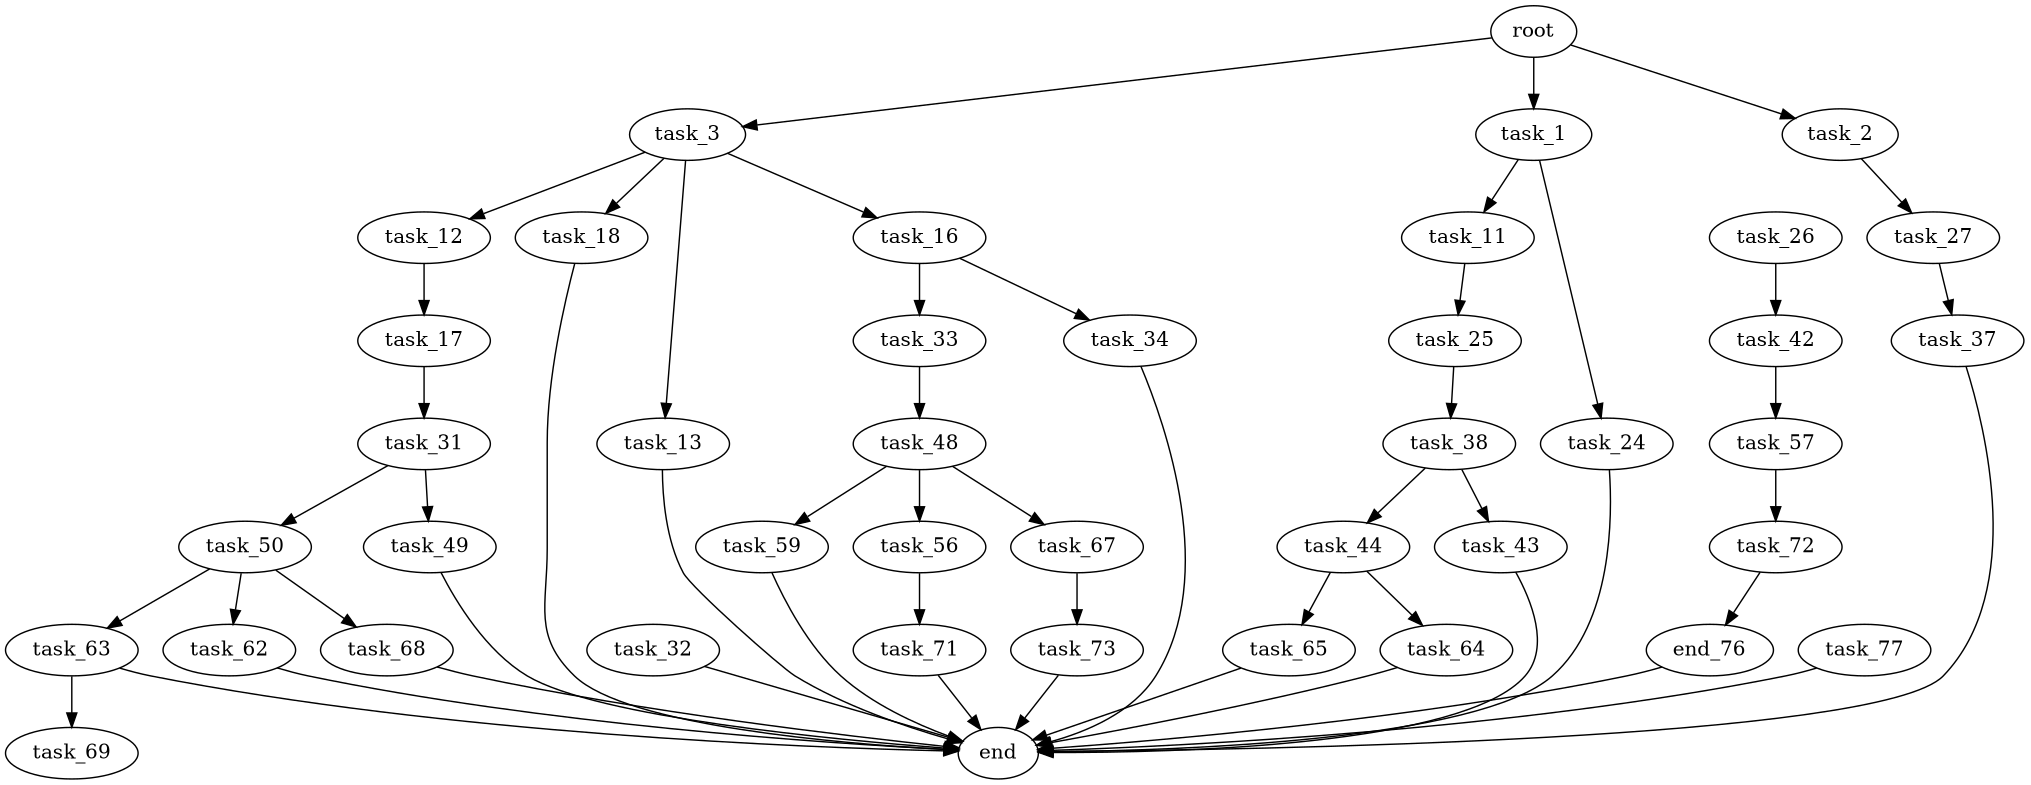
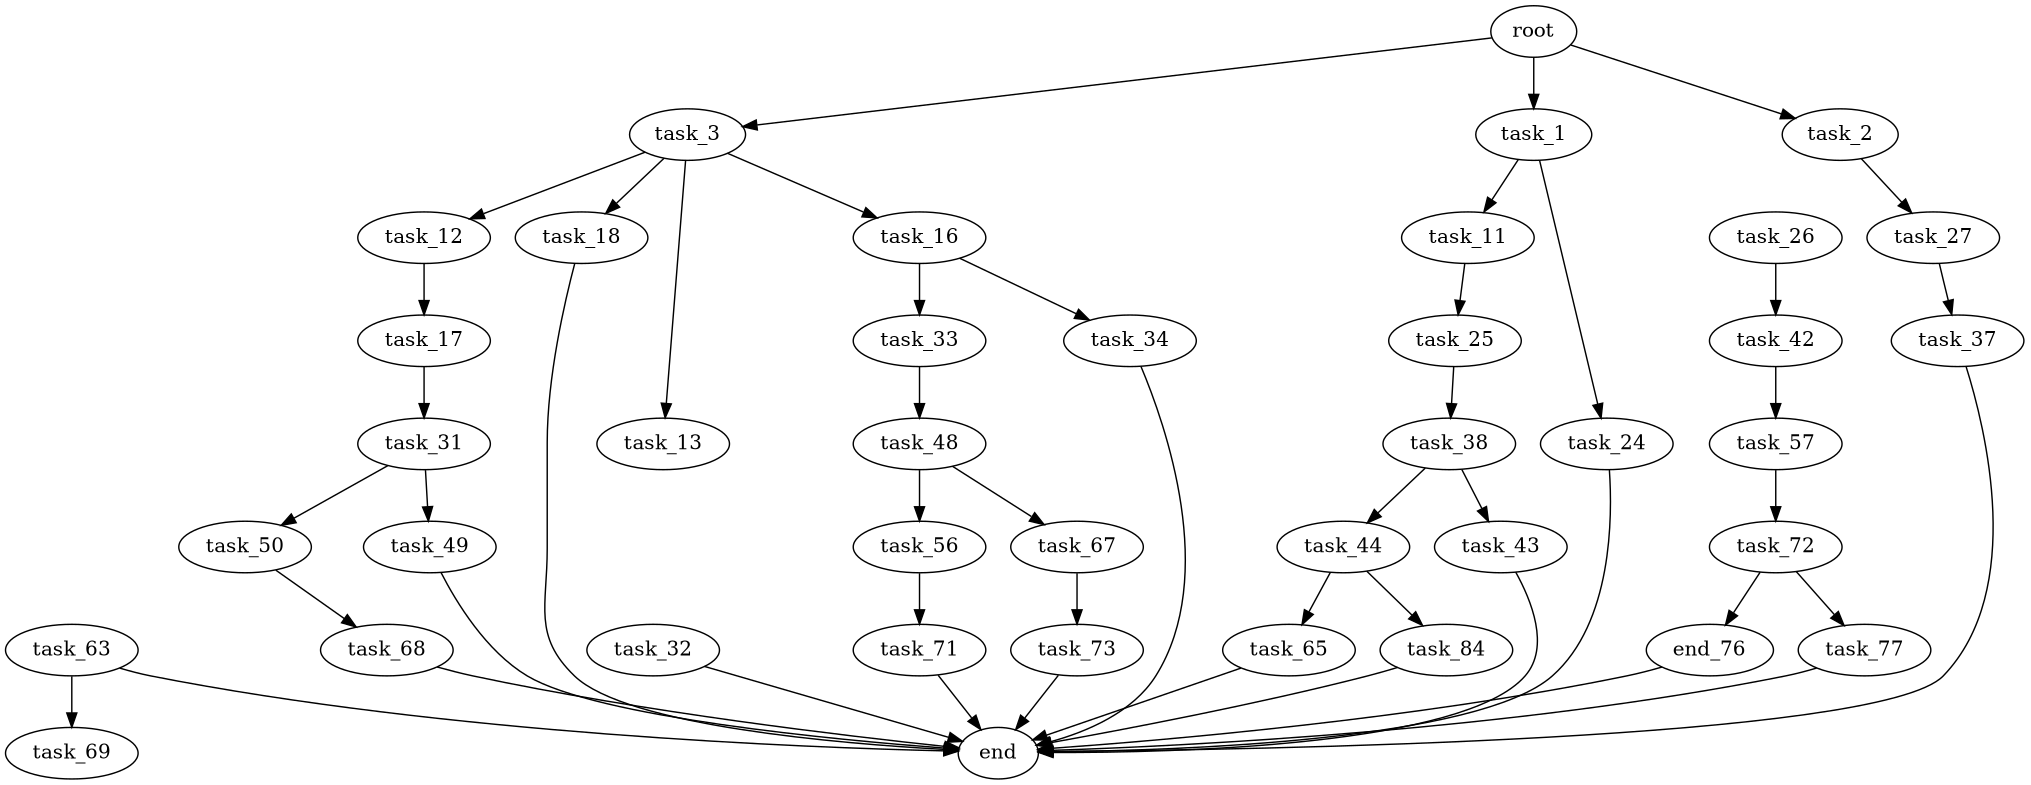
(762, 547) -> none
none -> (1815, 593)
(165, 595) -> none
(759, 646) -> none
(229, 650) -> none
(1446, 650) -> (1446, 650)
